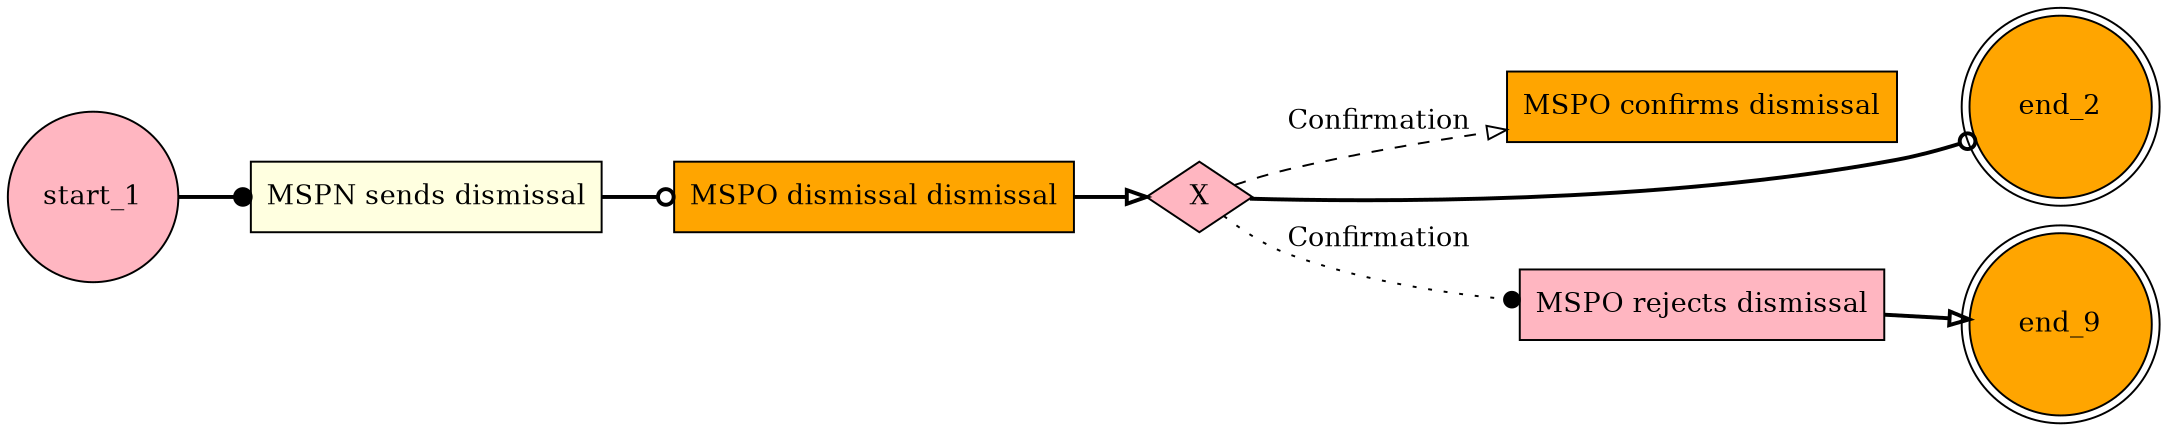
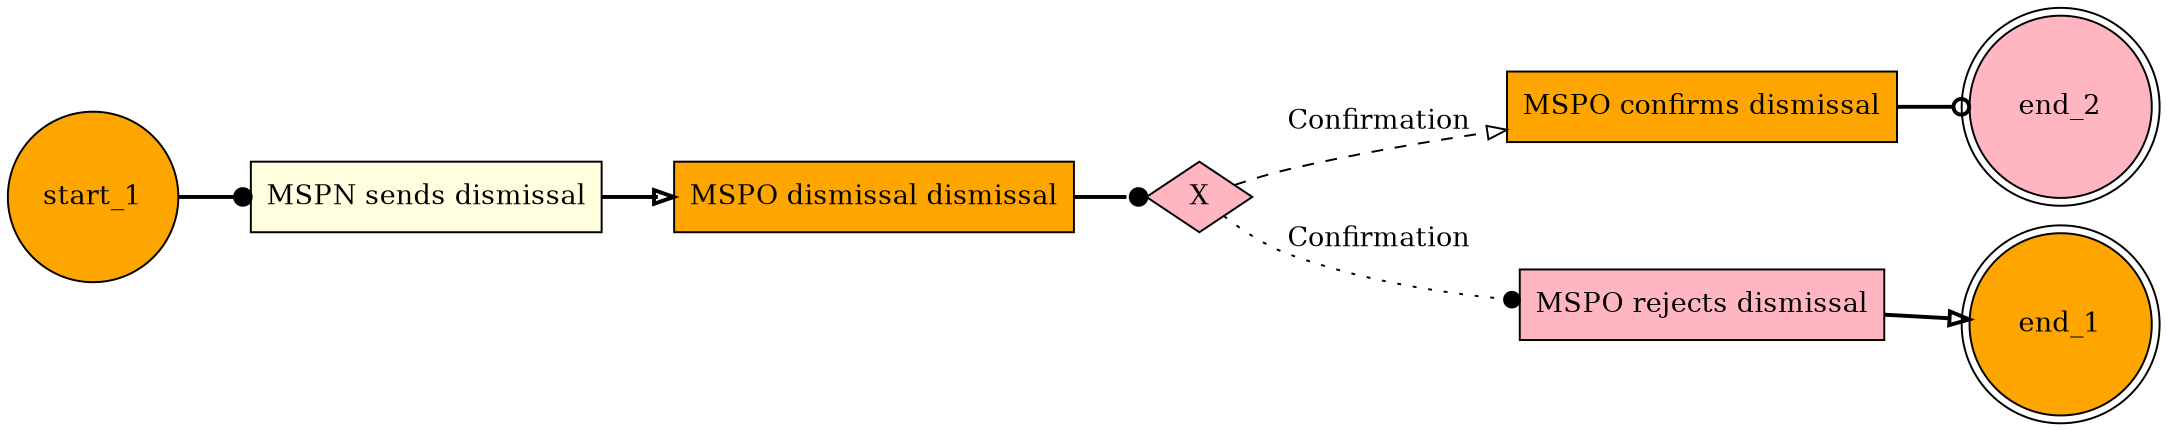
(2061, 107) -> (2061, 107)
(1607, 193) -> (1925, 107)
(93, 197) -> (93, 197)
(630, 197) -> (630, 197)
(1100, 197) -> (1100, 197)
(2061, 324) -> (2061, 324)
